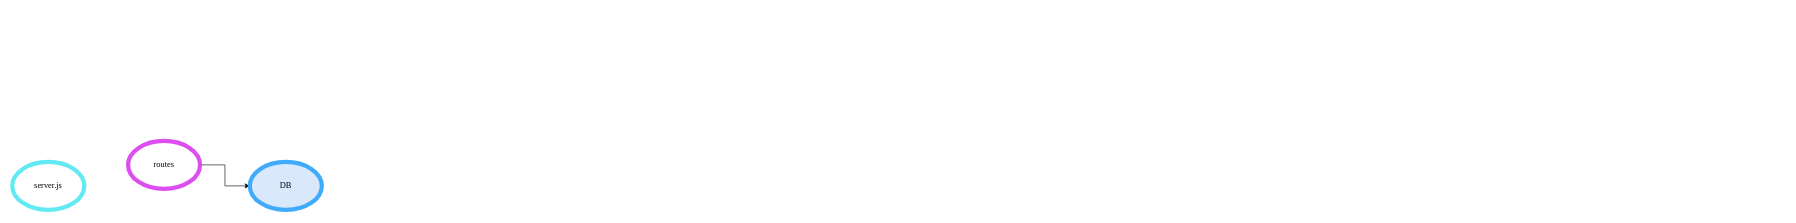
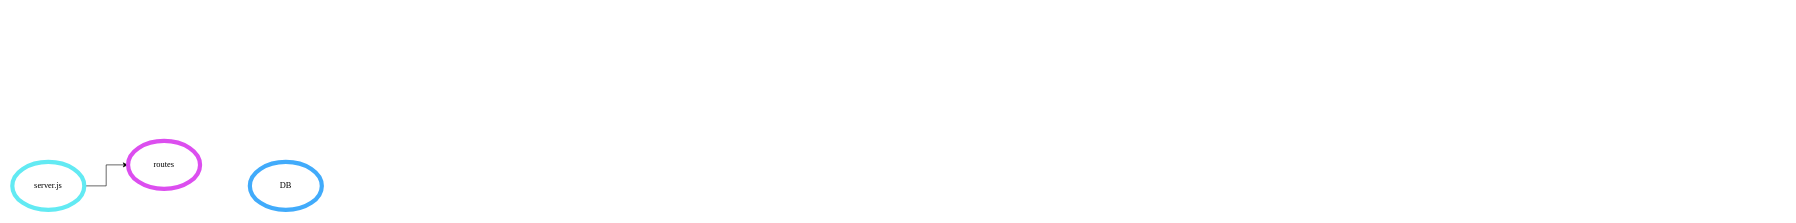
none -> (106, 165)
(225, 185) -> none
(286, 186) -> (286, 186)
